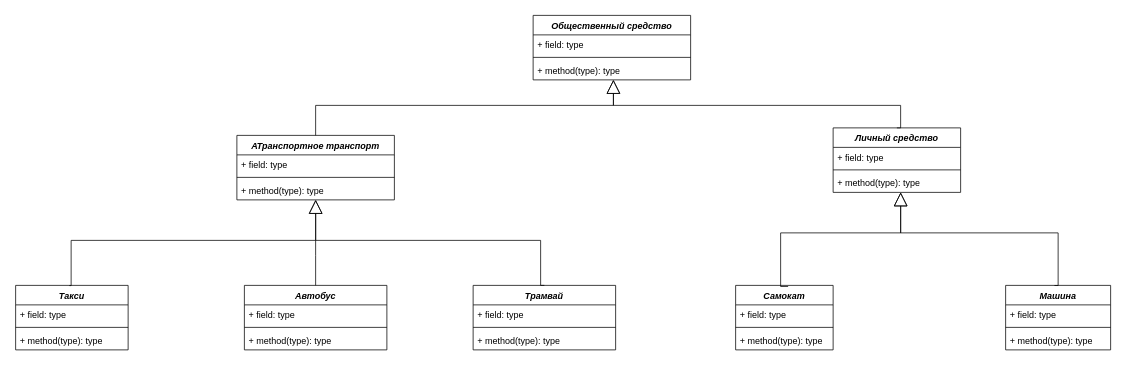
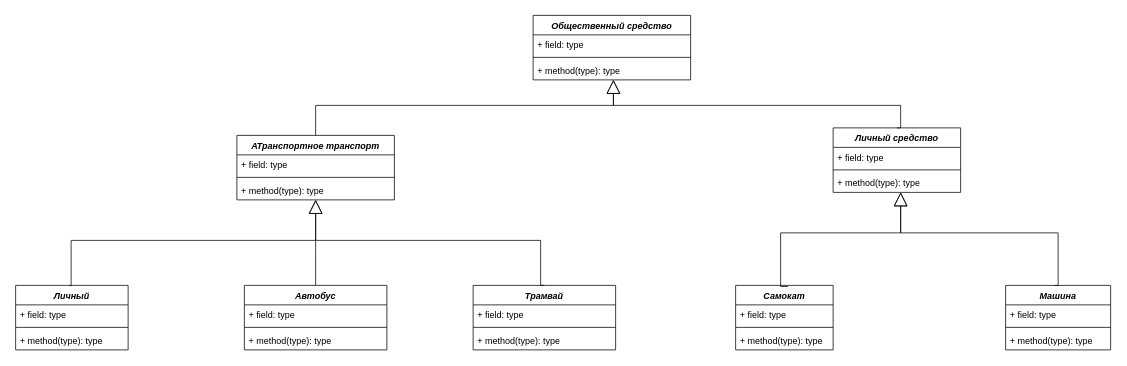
(72, 296) -> (72, 296)
